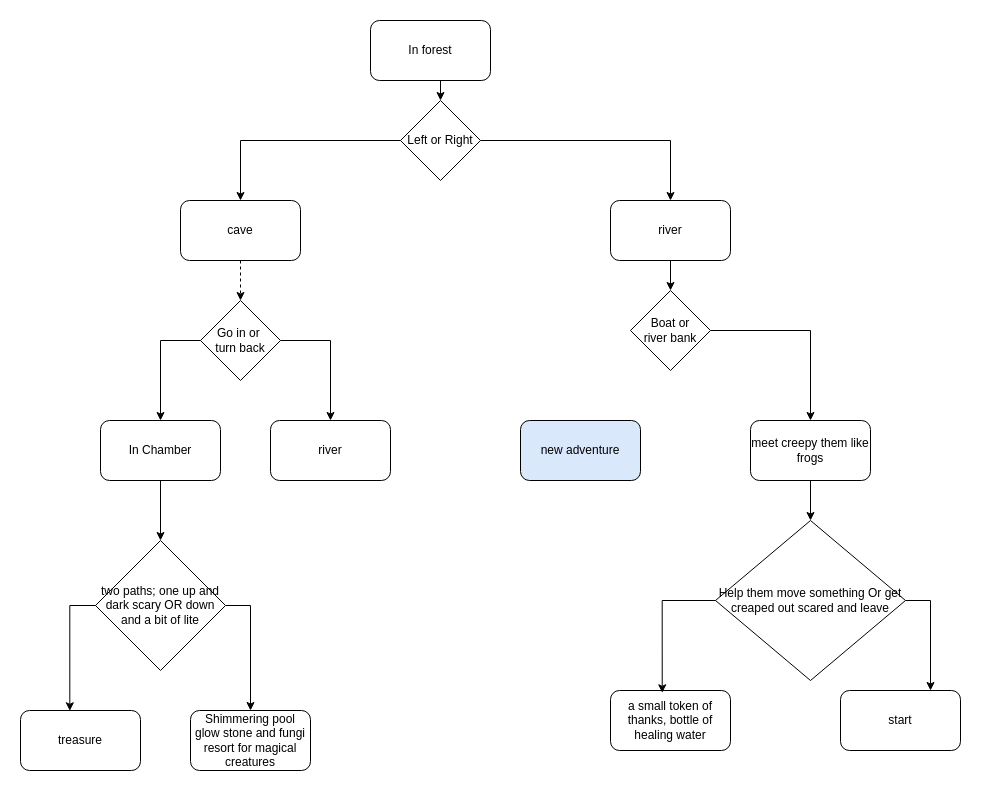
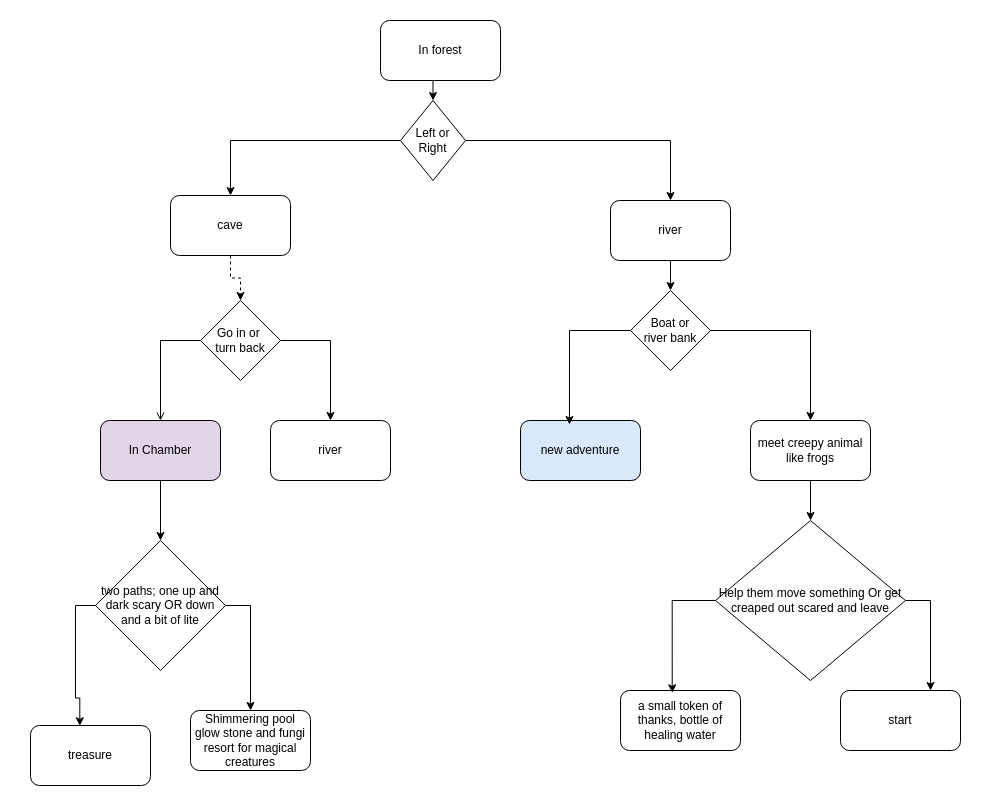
(431, 51) -> (441, 51)
(441, 141) -> (433, 141)
(241, 231) -> (231, 226)
none -> (569, 344)
(161, 412) -> (161, 414)
(161, 451) -> (161, 451)
(811, 451) -> (811, 451)
(671, 721) -> (681, 721)
(81, 741) -> (91, 756)
